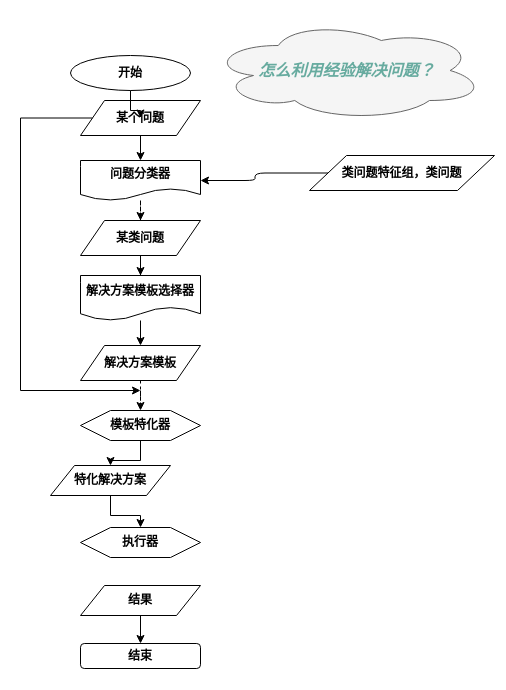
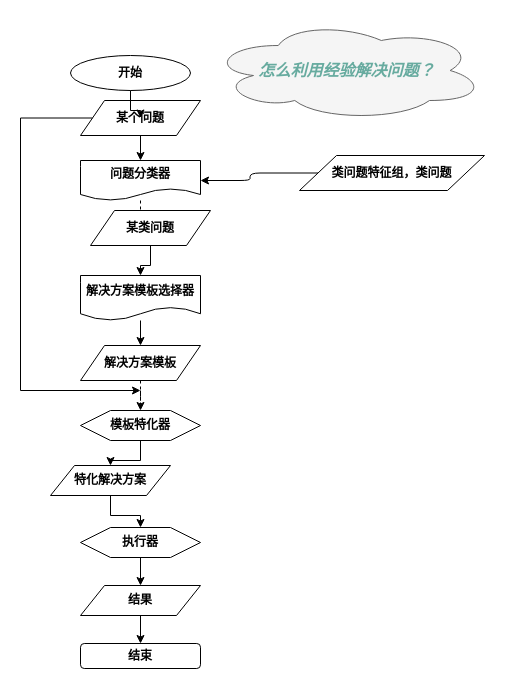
(402, 173) -> (392, 173)
(141, 238) -> (151, 228)
none -> (141, 576)
